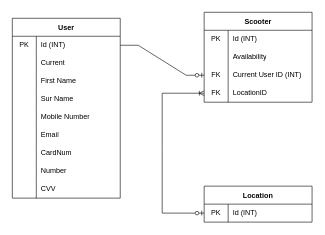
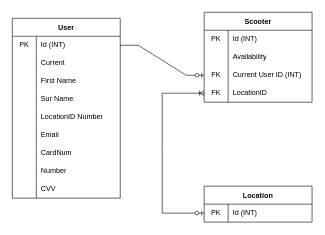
(65, 117) -> (74, 117)
